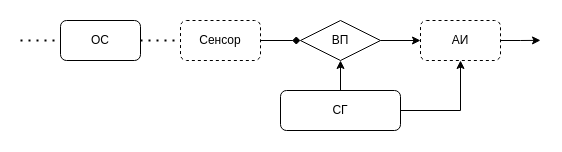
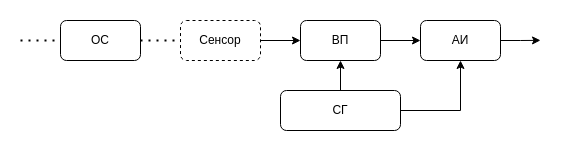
(292, 41) -> (292, 41)
(341, 41) -> (341, 41)
(461, 41) -> (461, 41)
